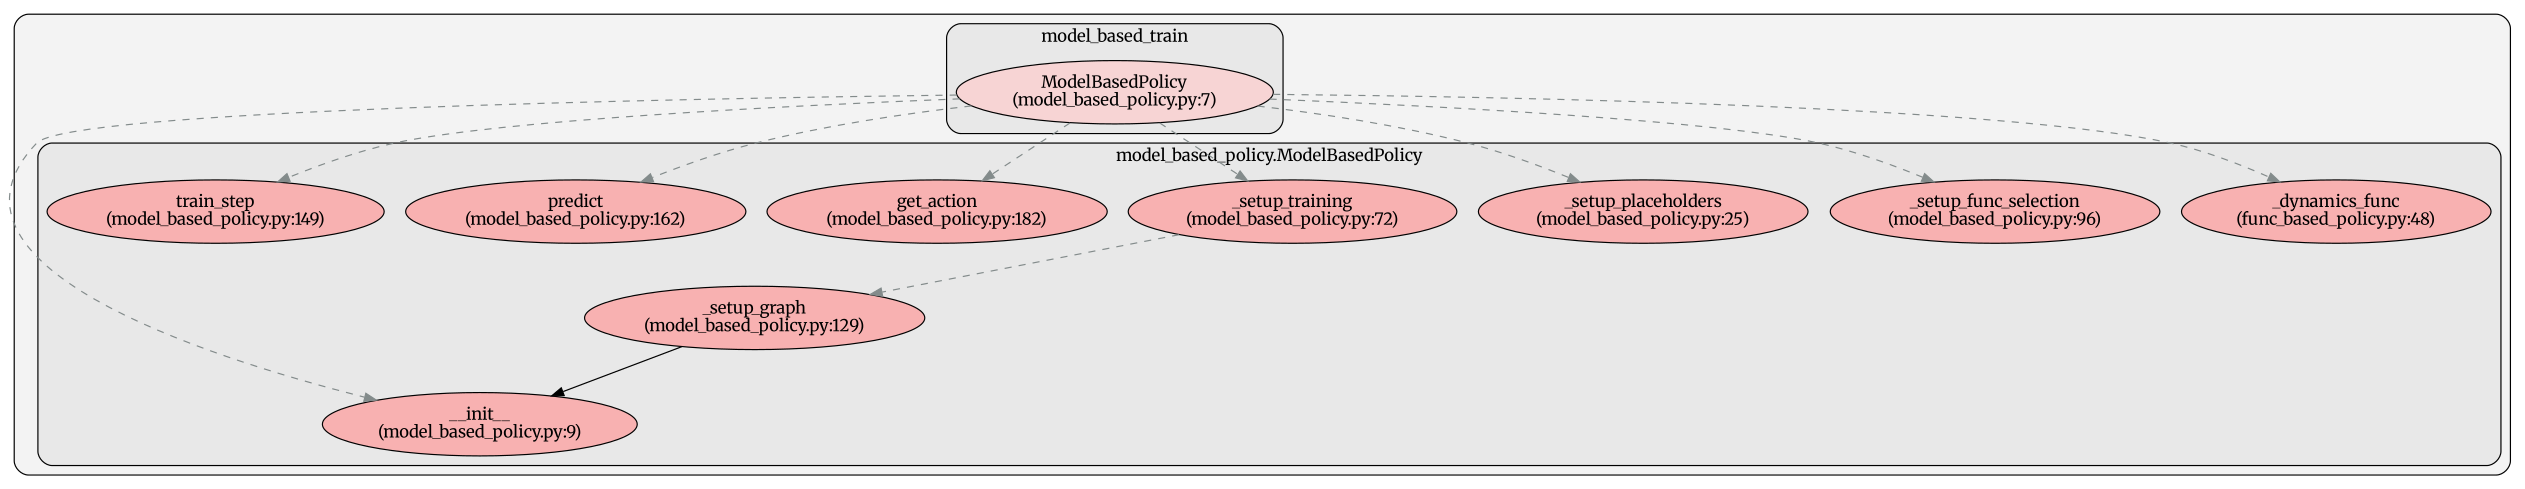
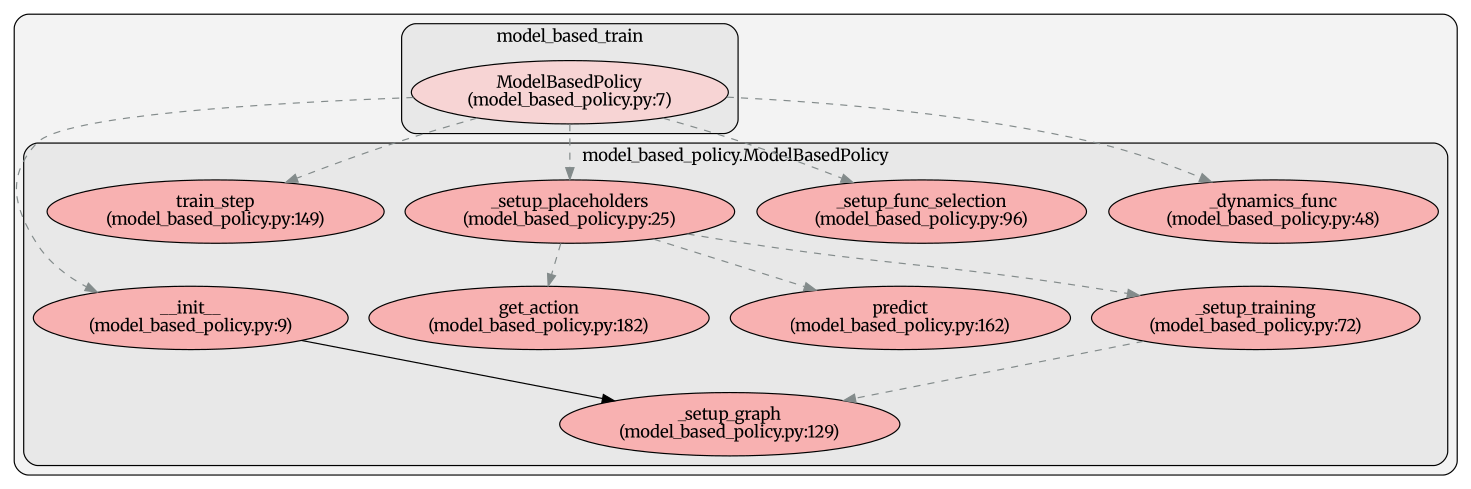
(809, 131) -> (729, 263)
(1027, 151) -> (556, 259)
(1203, 151) -> (907, 264)
(2336, 212) -> (1274, 212)
(622, 369) -> (452, 369)
